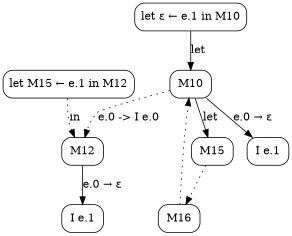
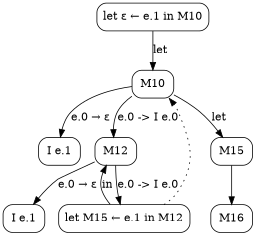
(123, 103) -> (118, 110)
(68, 114) -> (102, 189)
(183, 155) -> (190, 157)
none -> (116, 181)
(198, 181) -> (232, 181)
